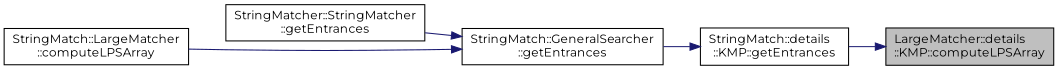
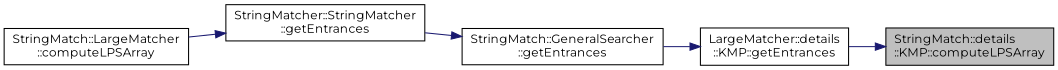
(774, 47) -> (774, 47)
(970, 47) -> (970, 47)
(320, 51) -> (202, 36)
